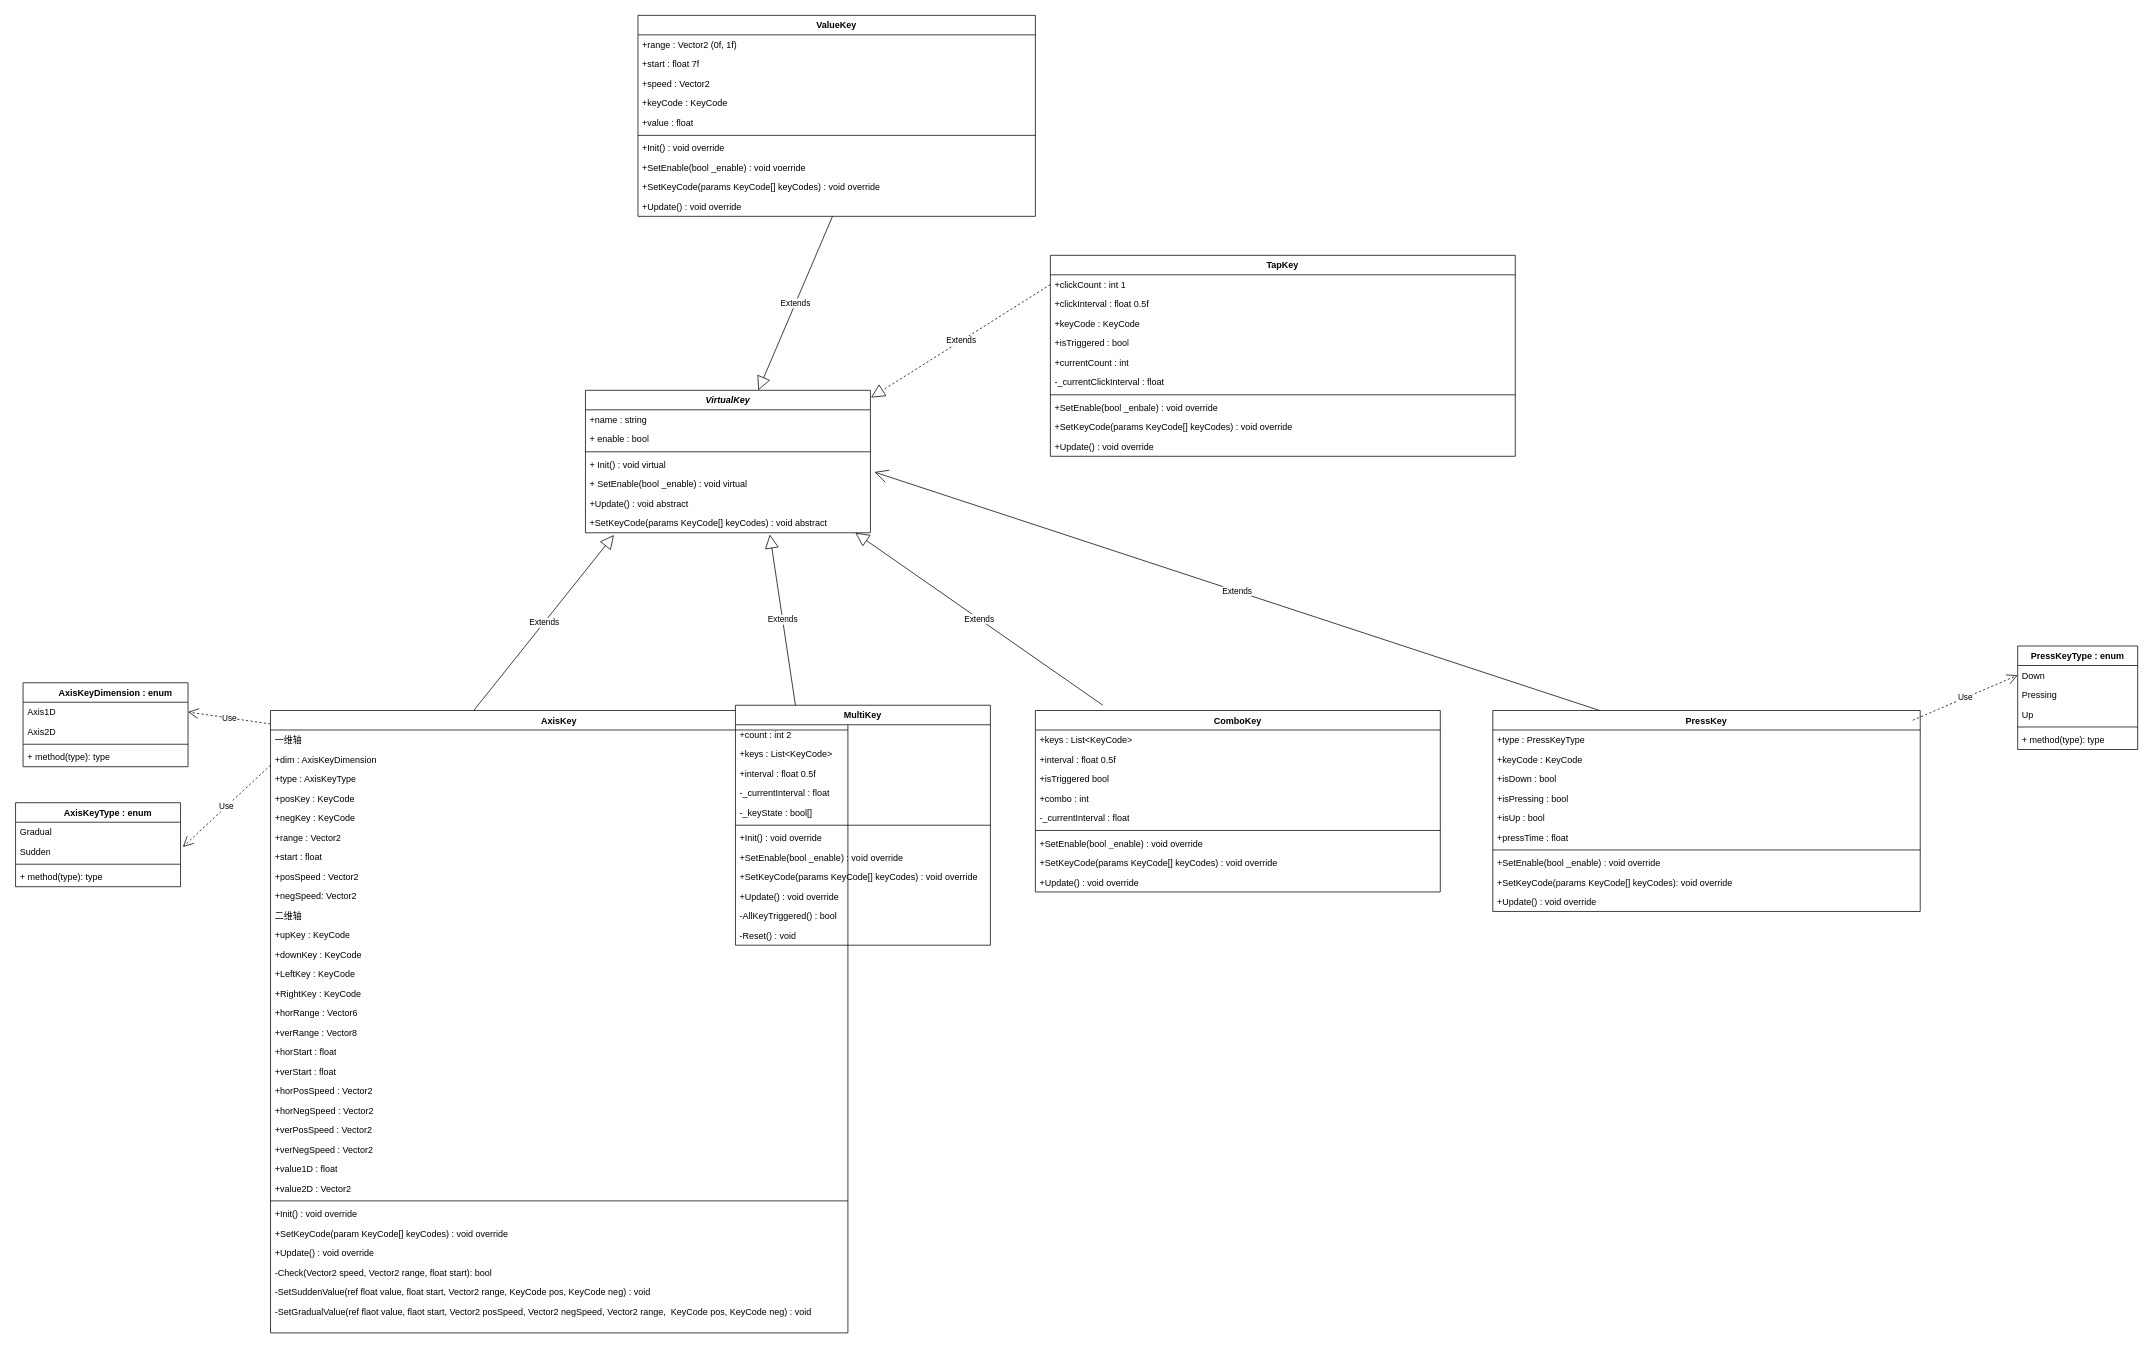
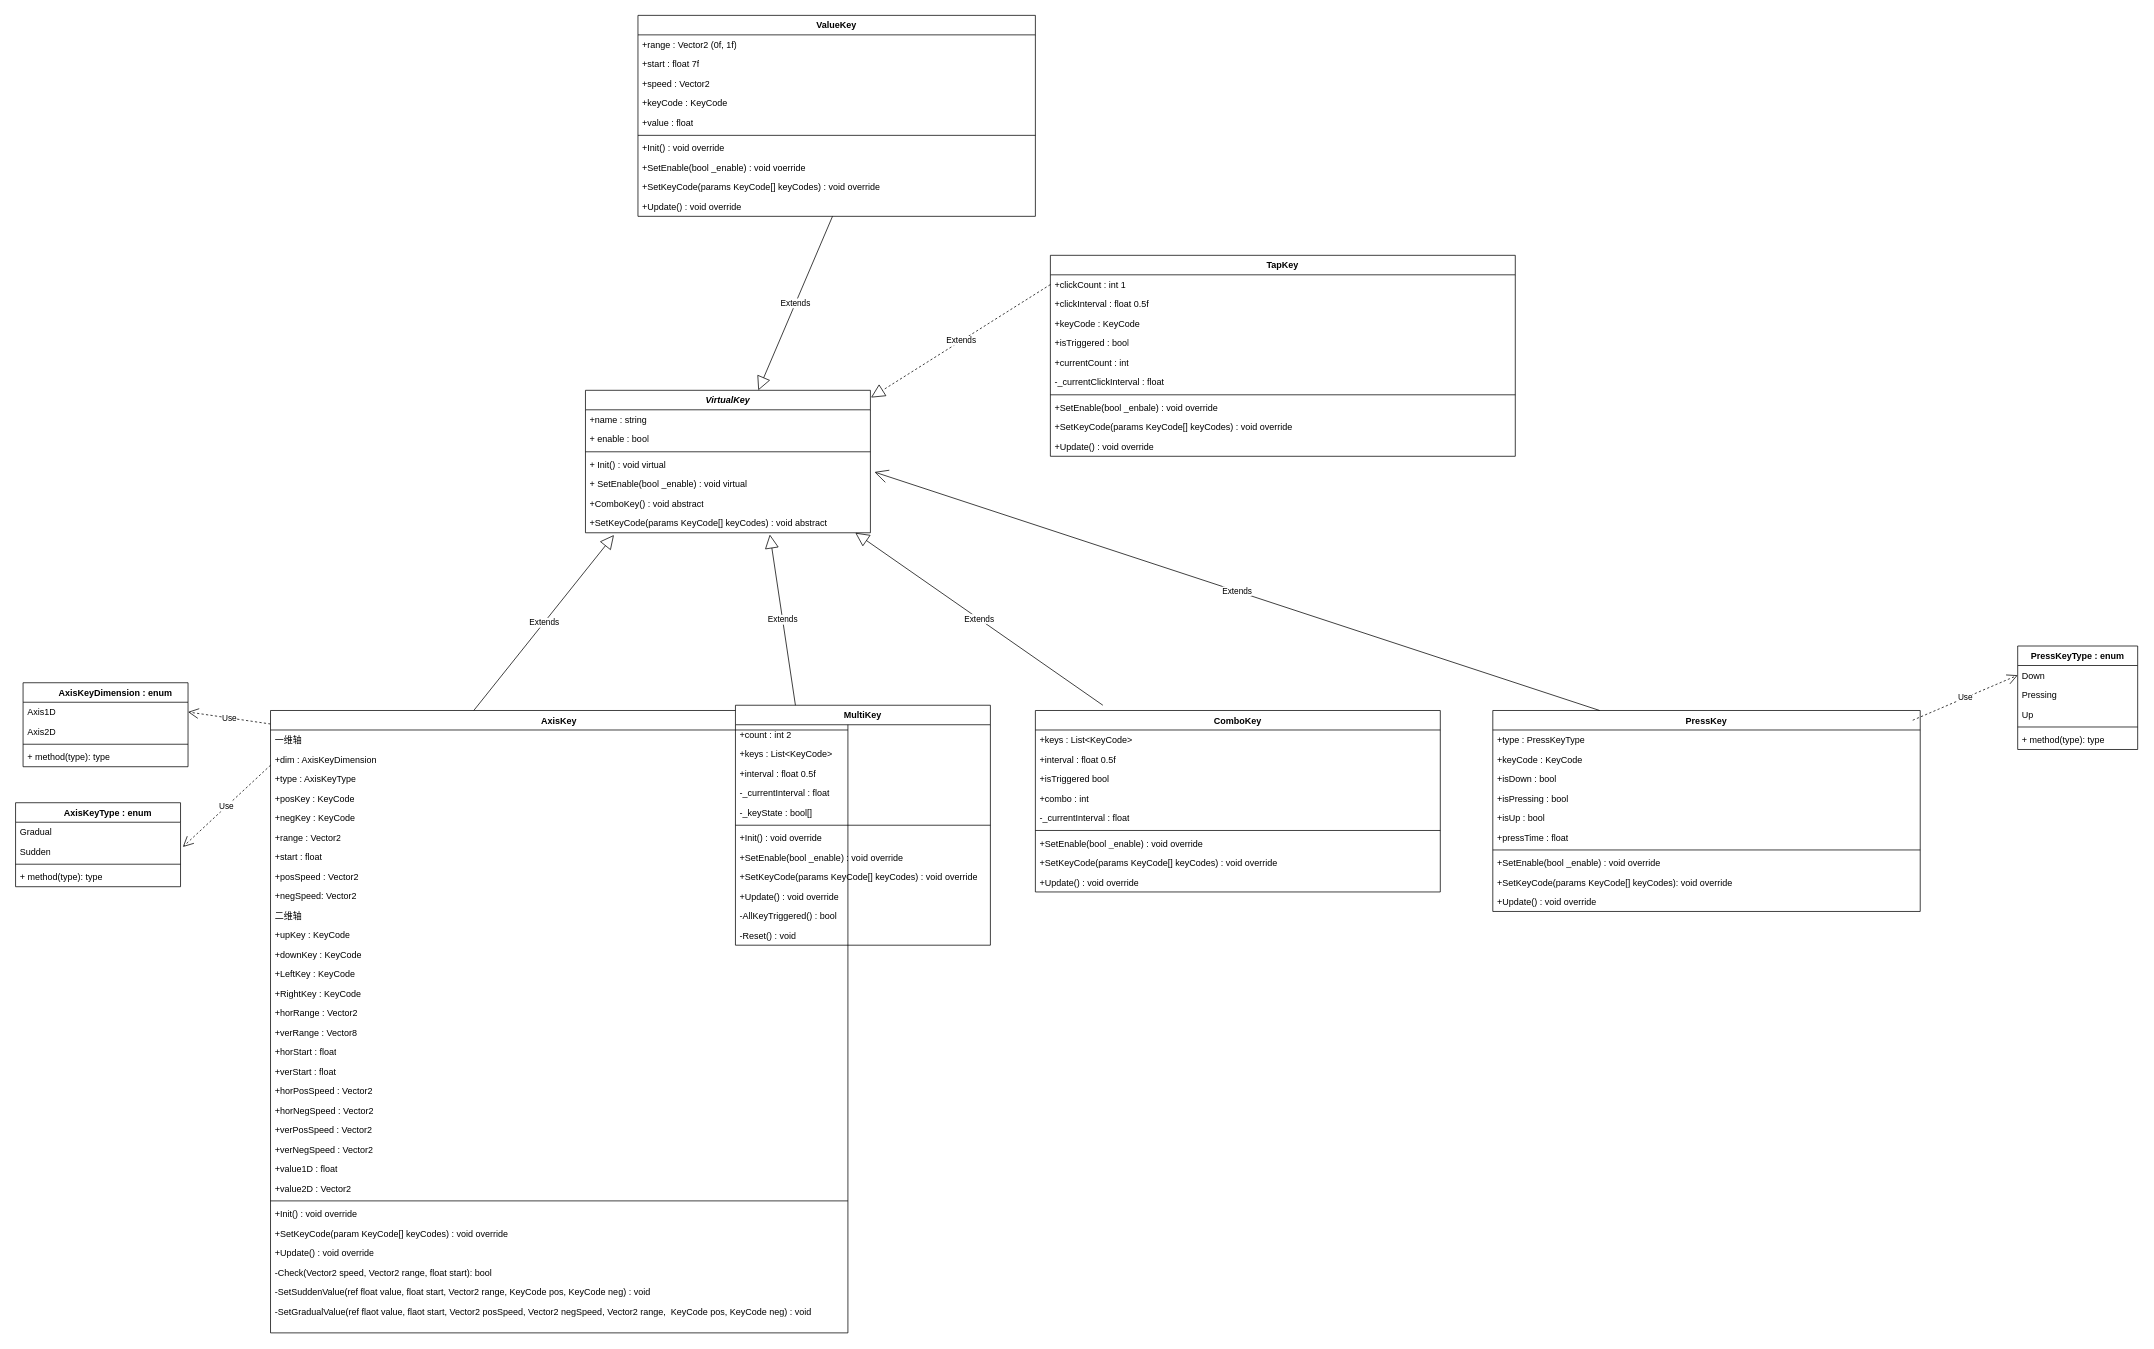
(647, 505) -> (652, 505)
(319, 1014) -> (319, 1014)
